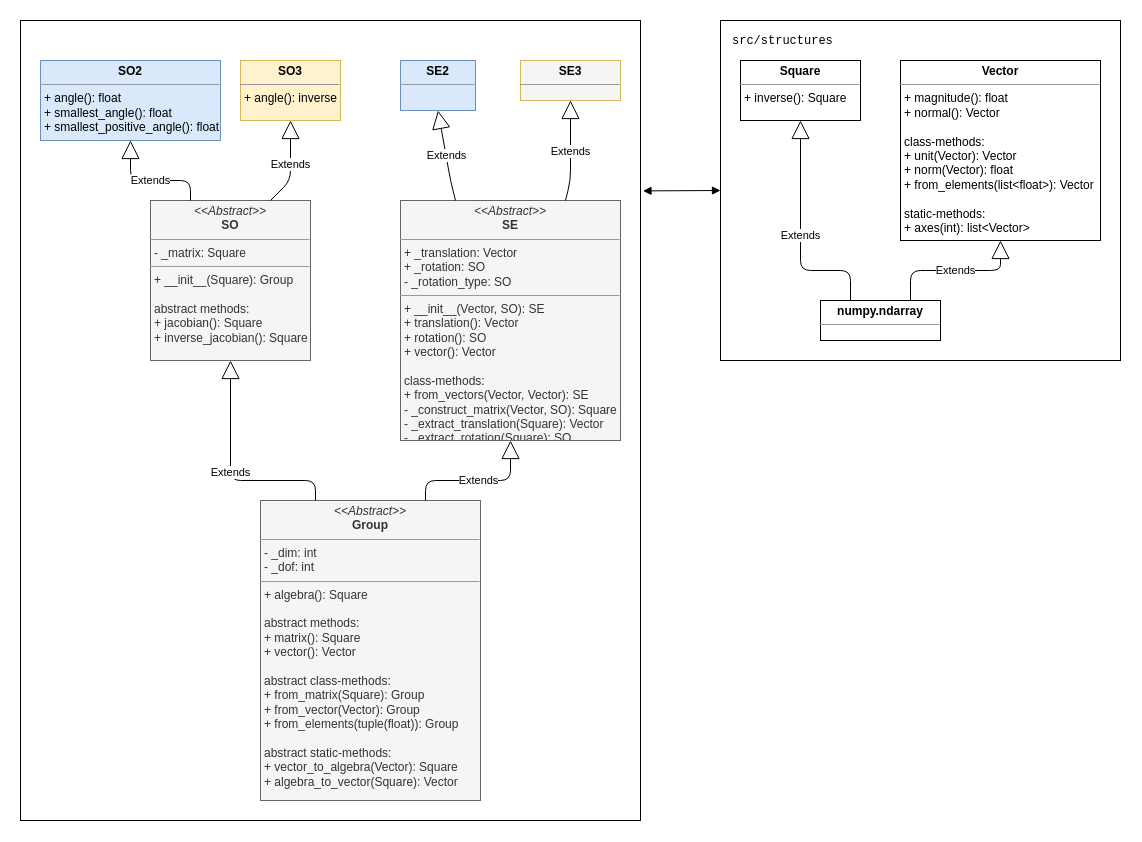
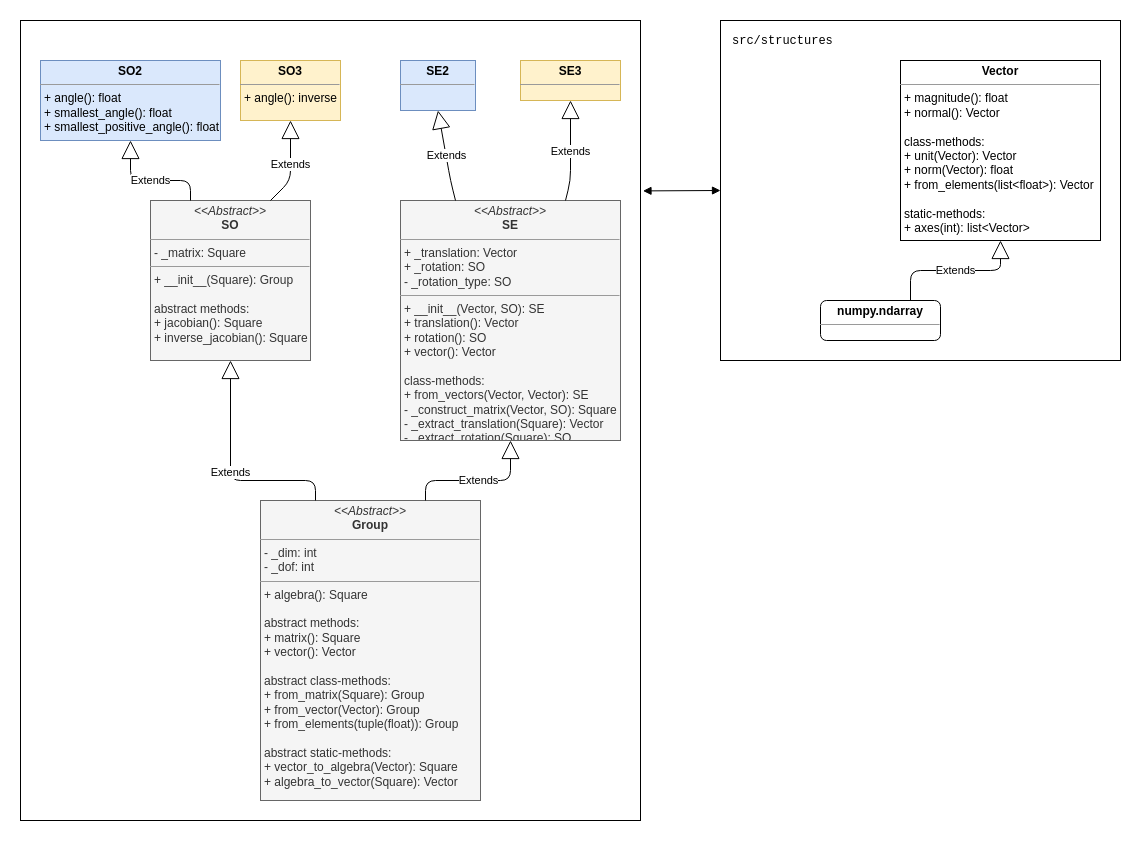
(571, 81) -> (571, 81)
(801, 91) -> none
(801, 235) -> none
(881, 321) -> (881, 321)
